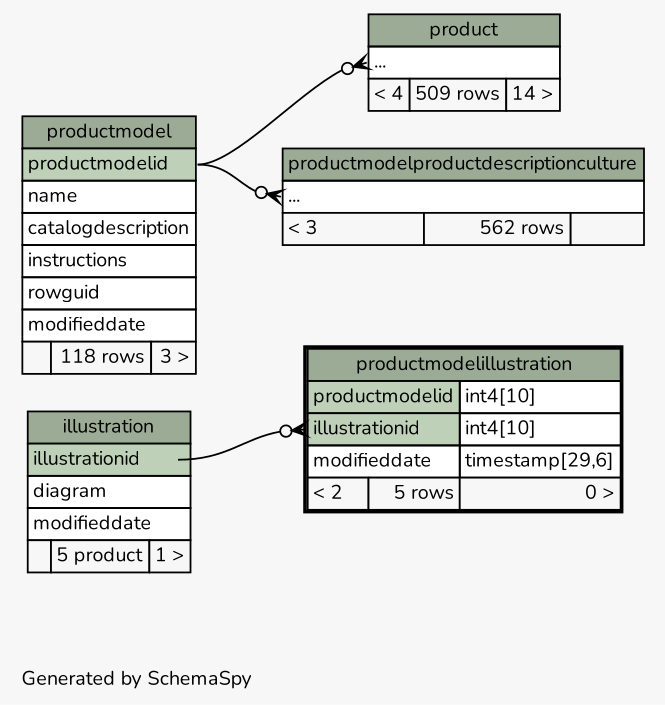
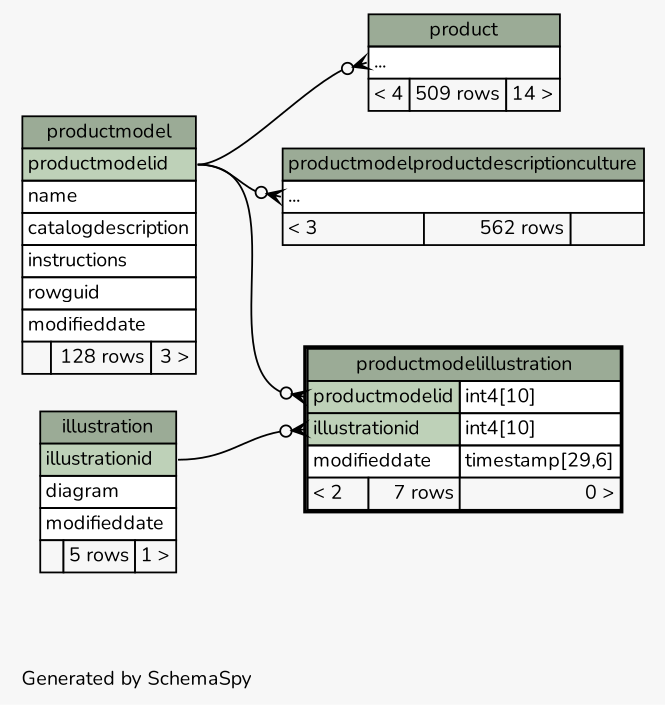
none -> (252, 268)
(103, 357) -> (103, 357)
(424, 493) -> (424, 493)
(100, 555) -> (99, 555)
